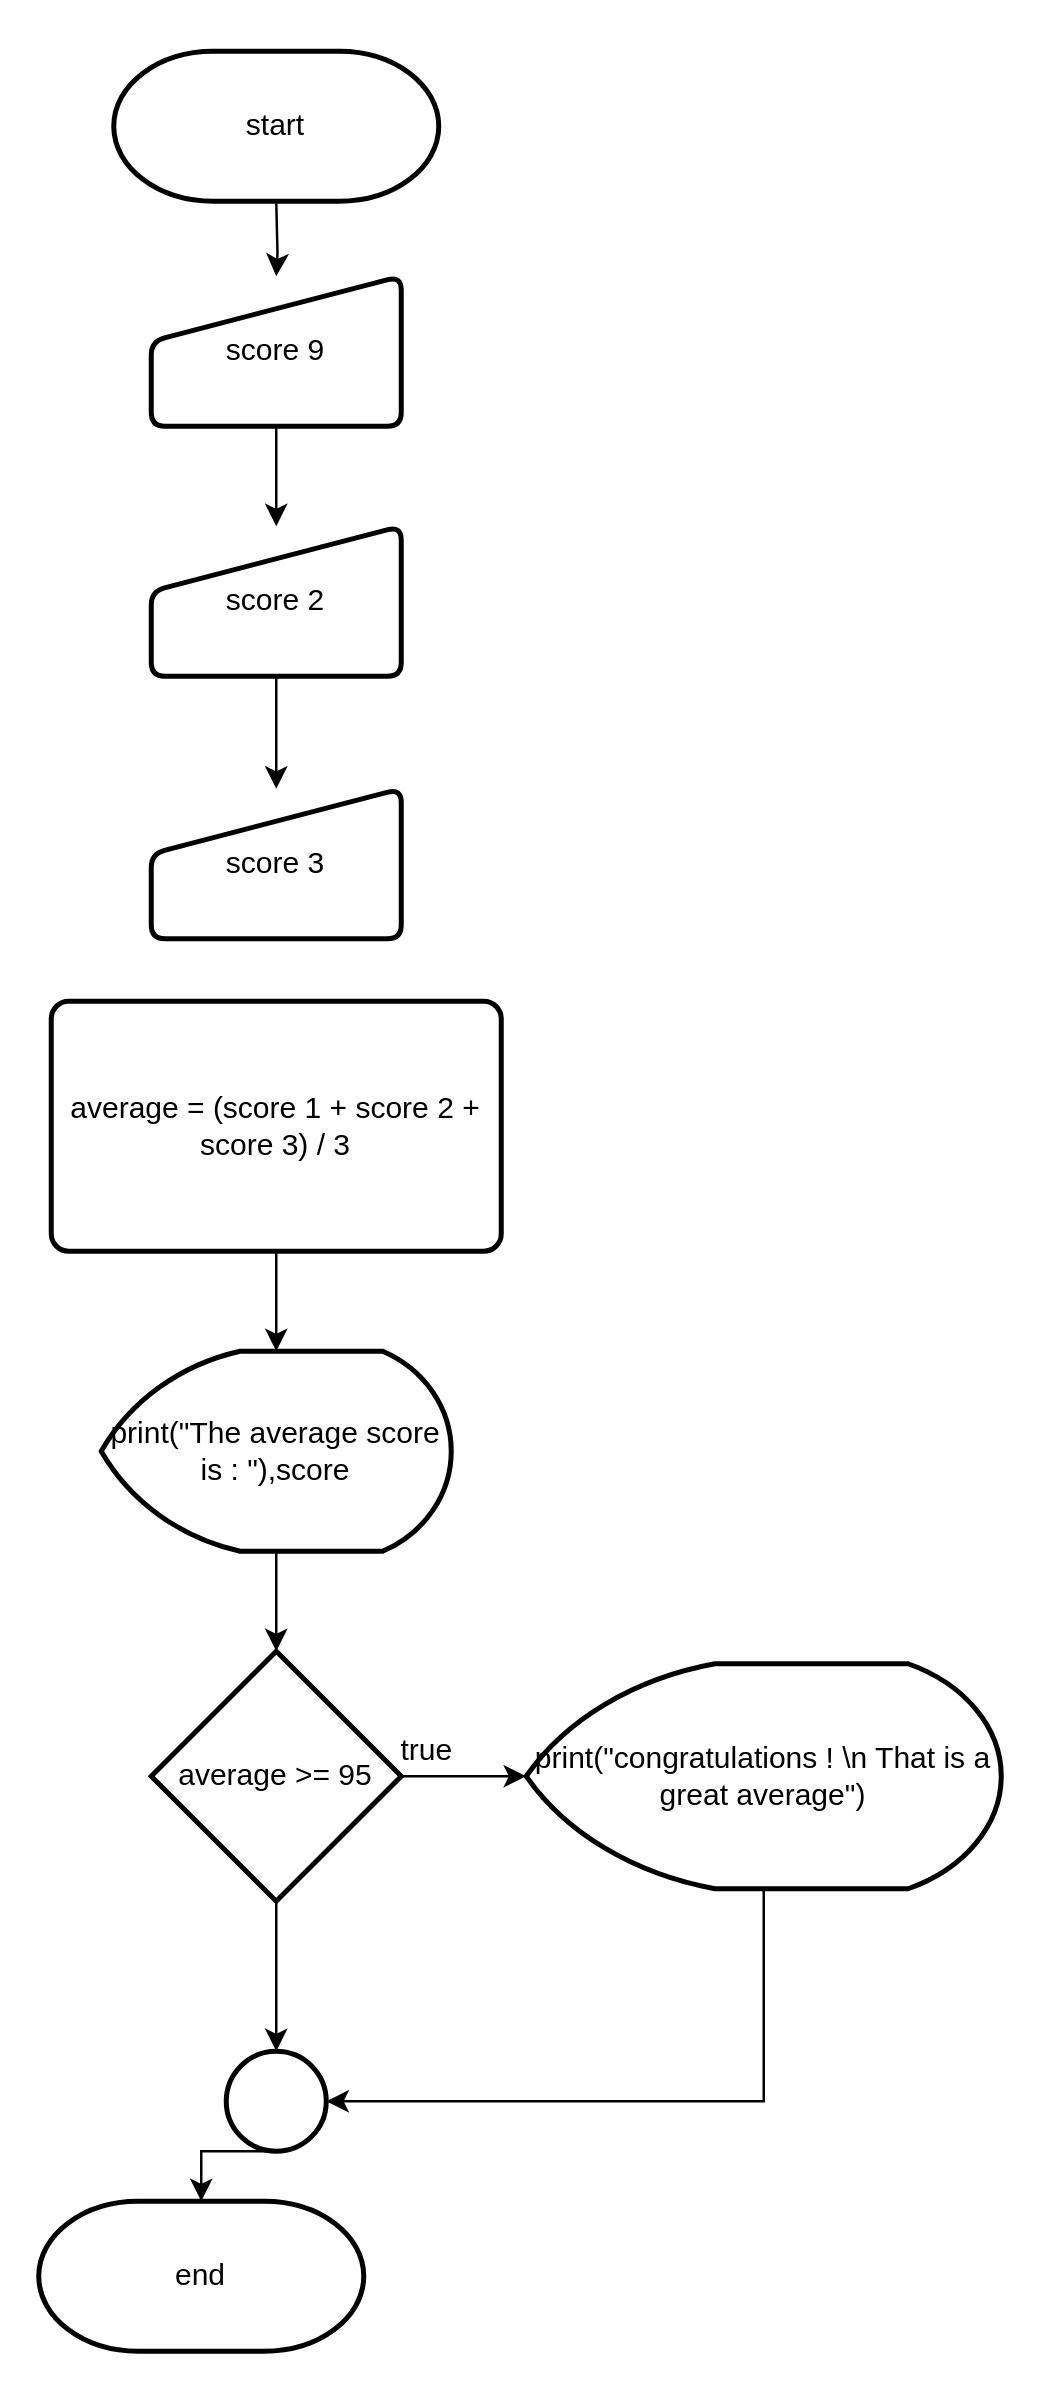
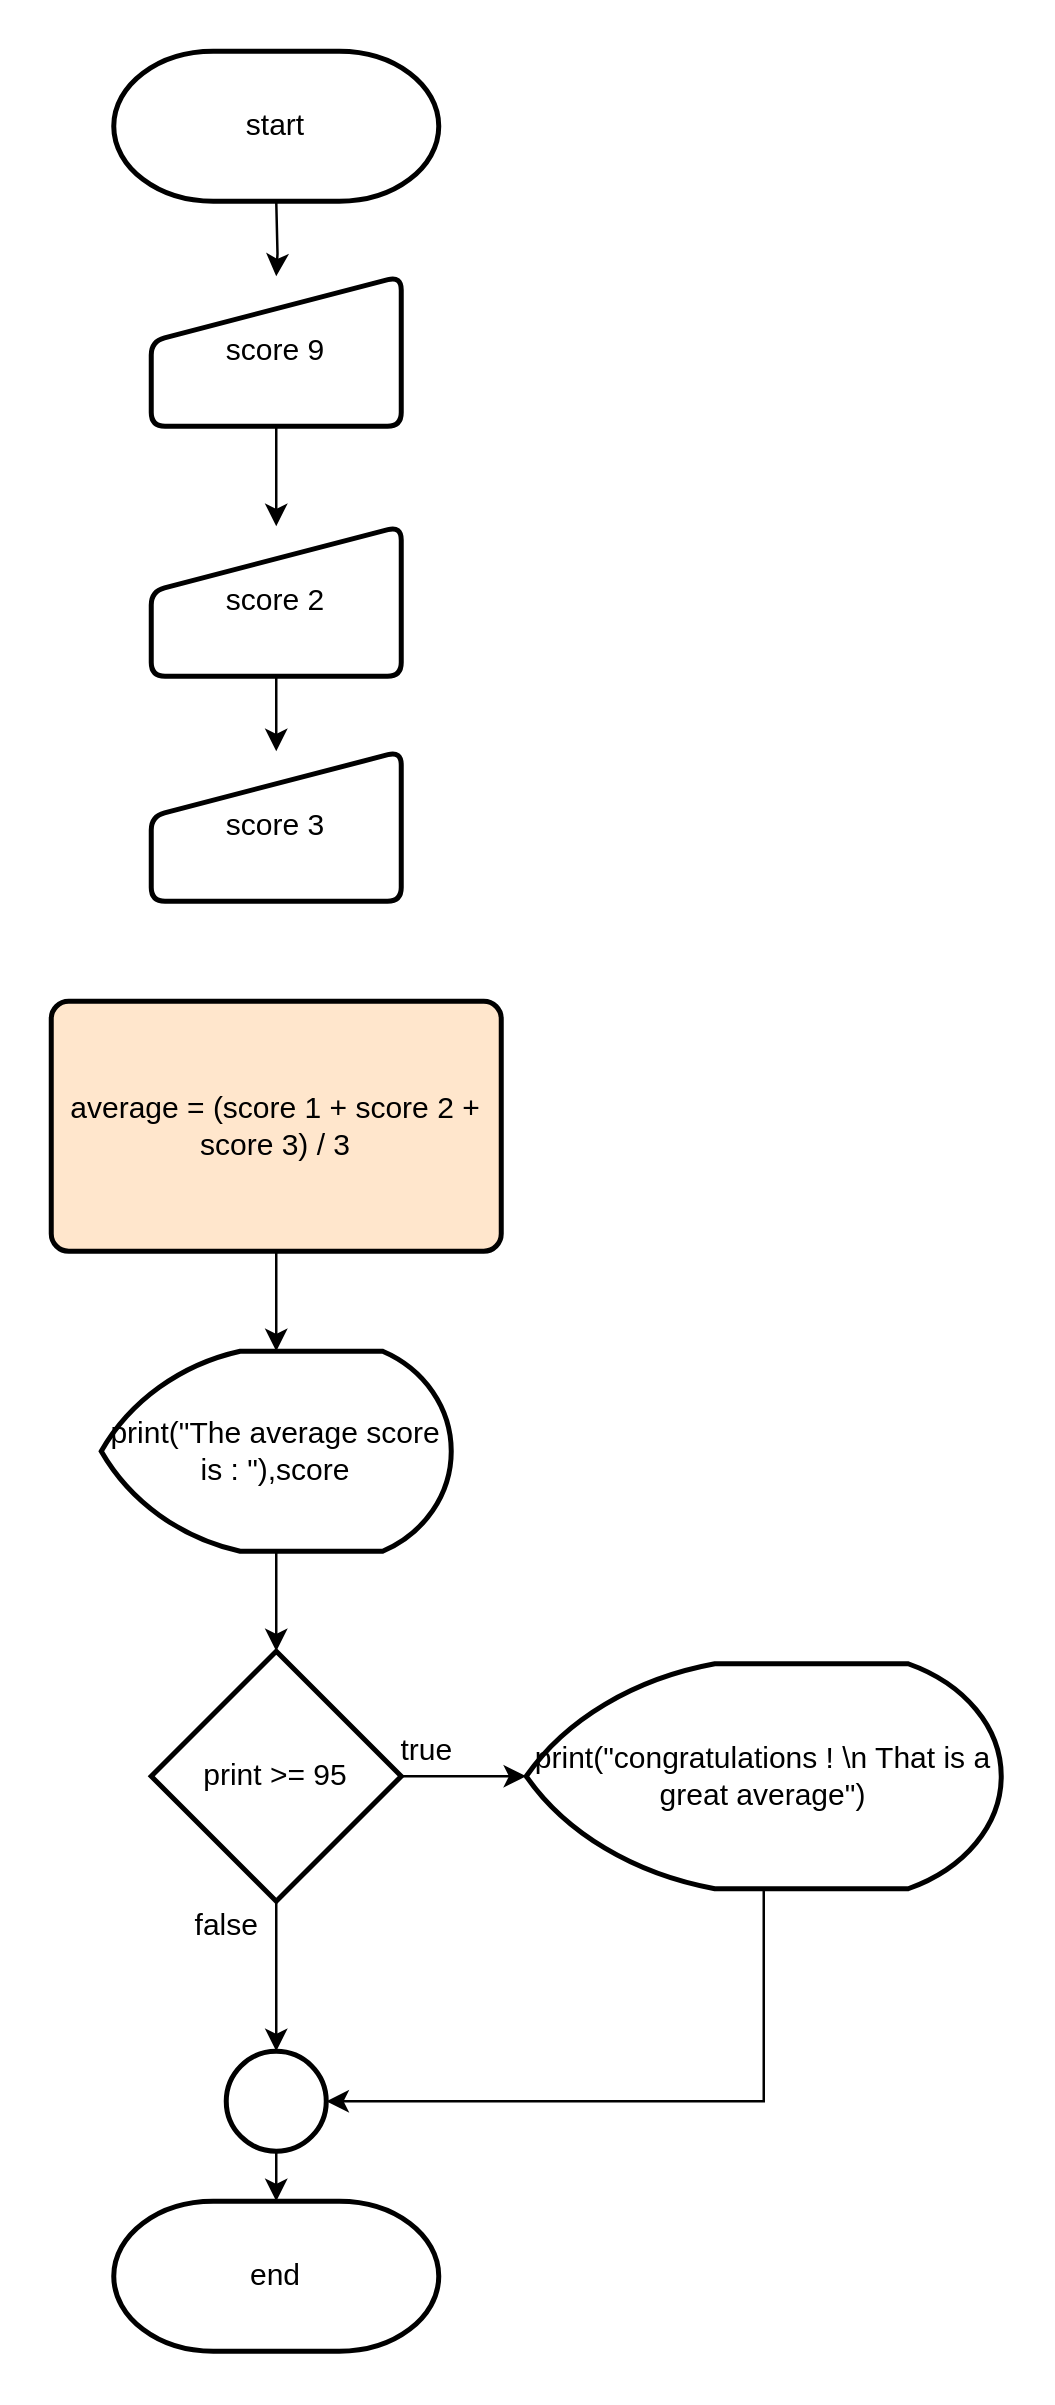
(276, 864) -> (276, 826)
(276, 1126) -> (276, 1126)
(276, 1776) -> (276, 1776)
none -> (226, 1926)
(201, 2276) -> (276, 2276)
